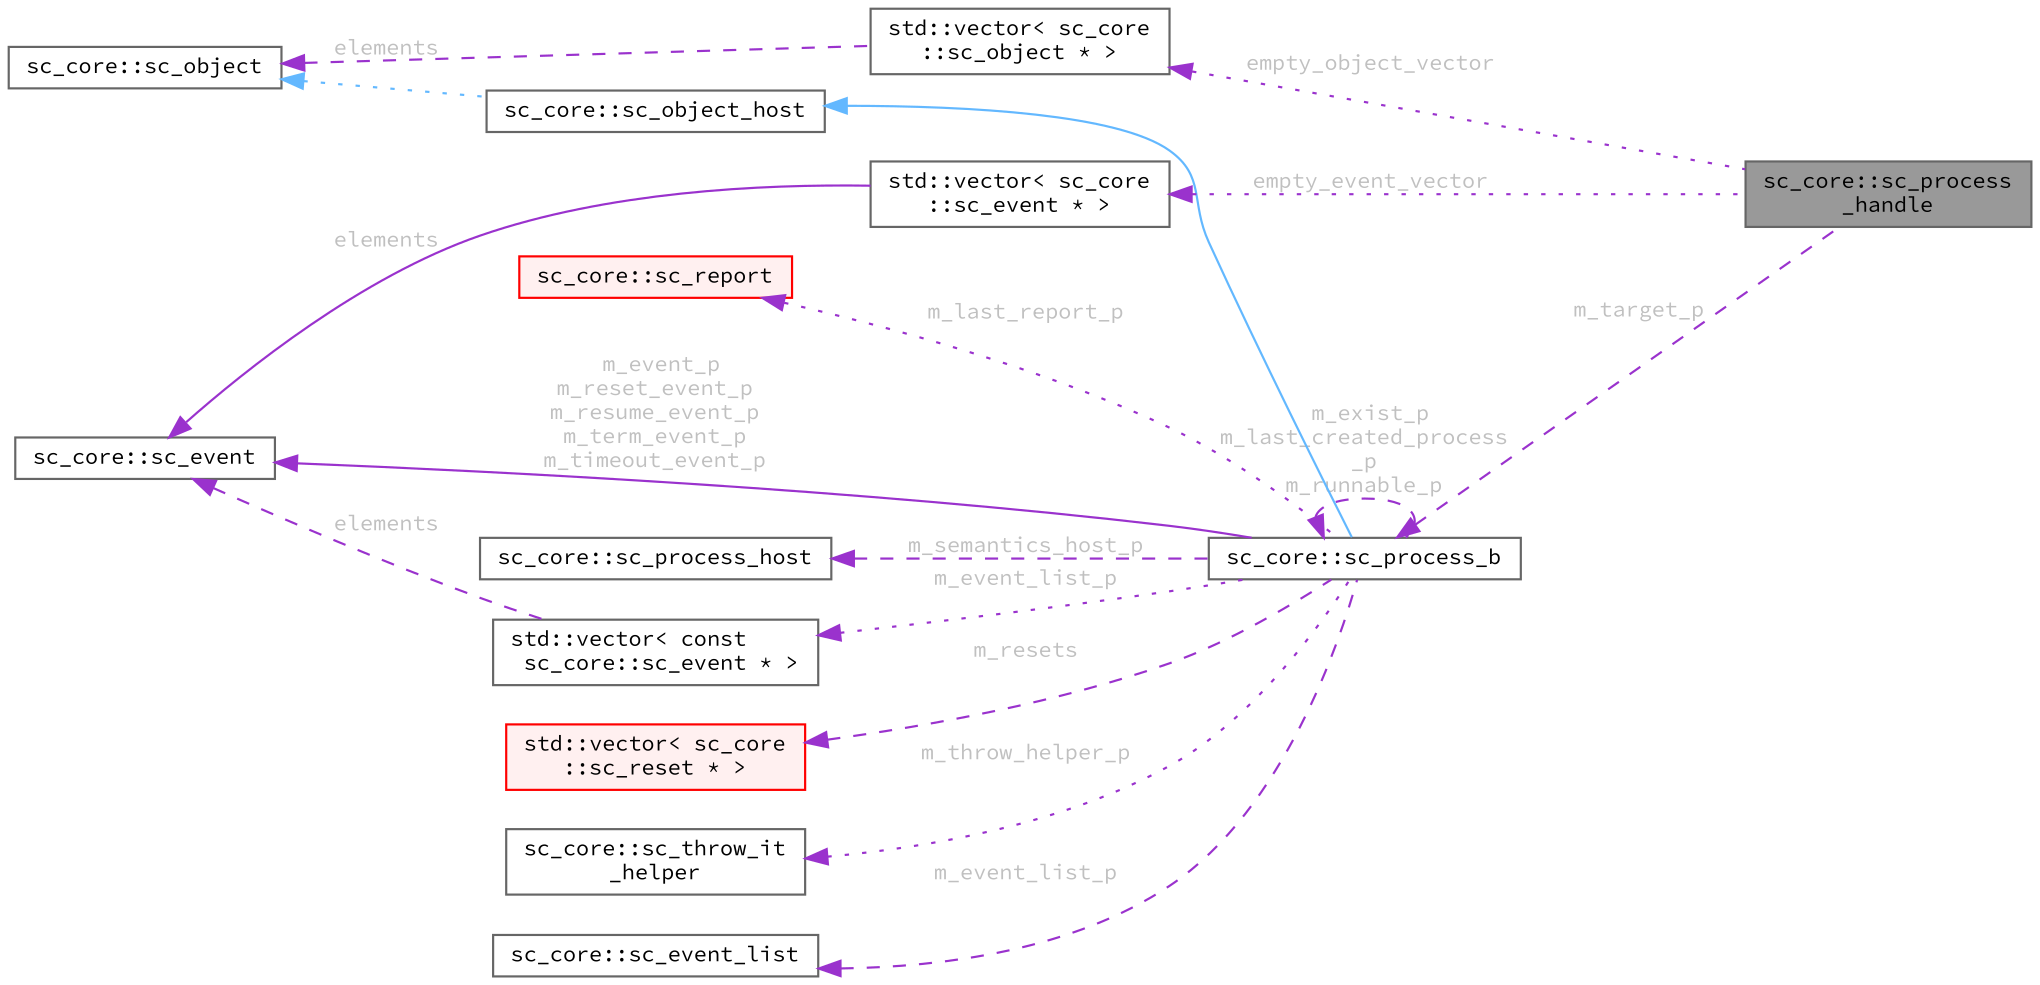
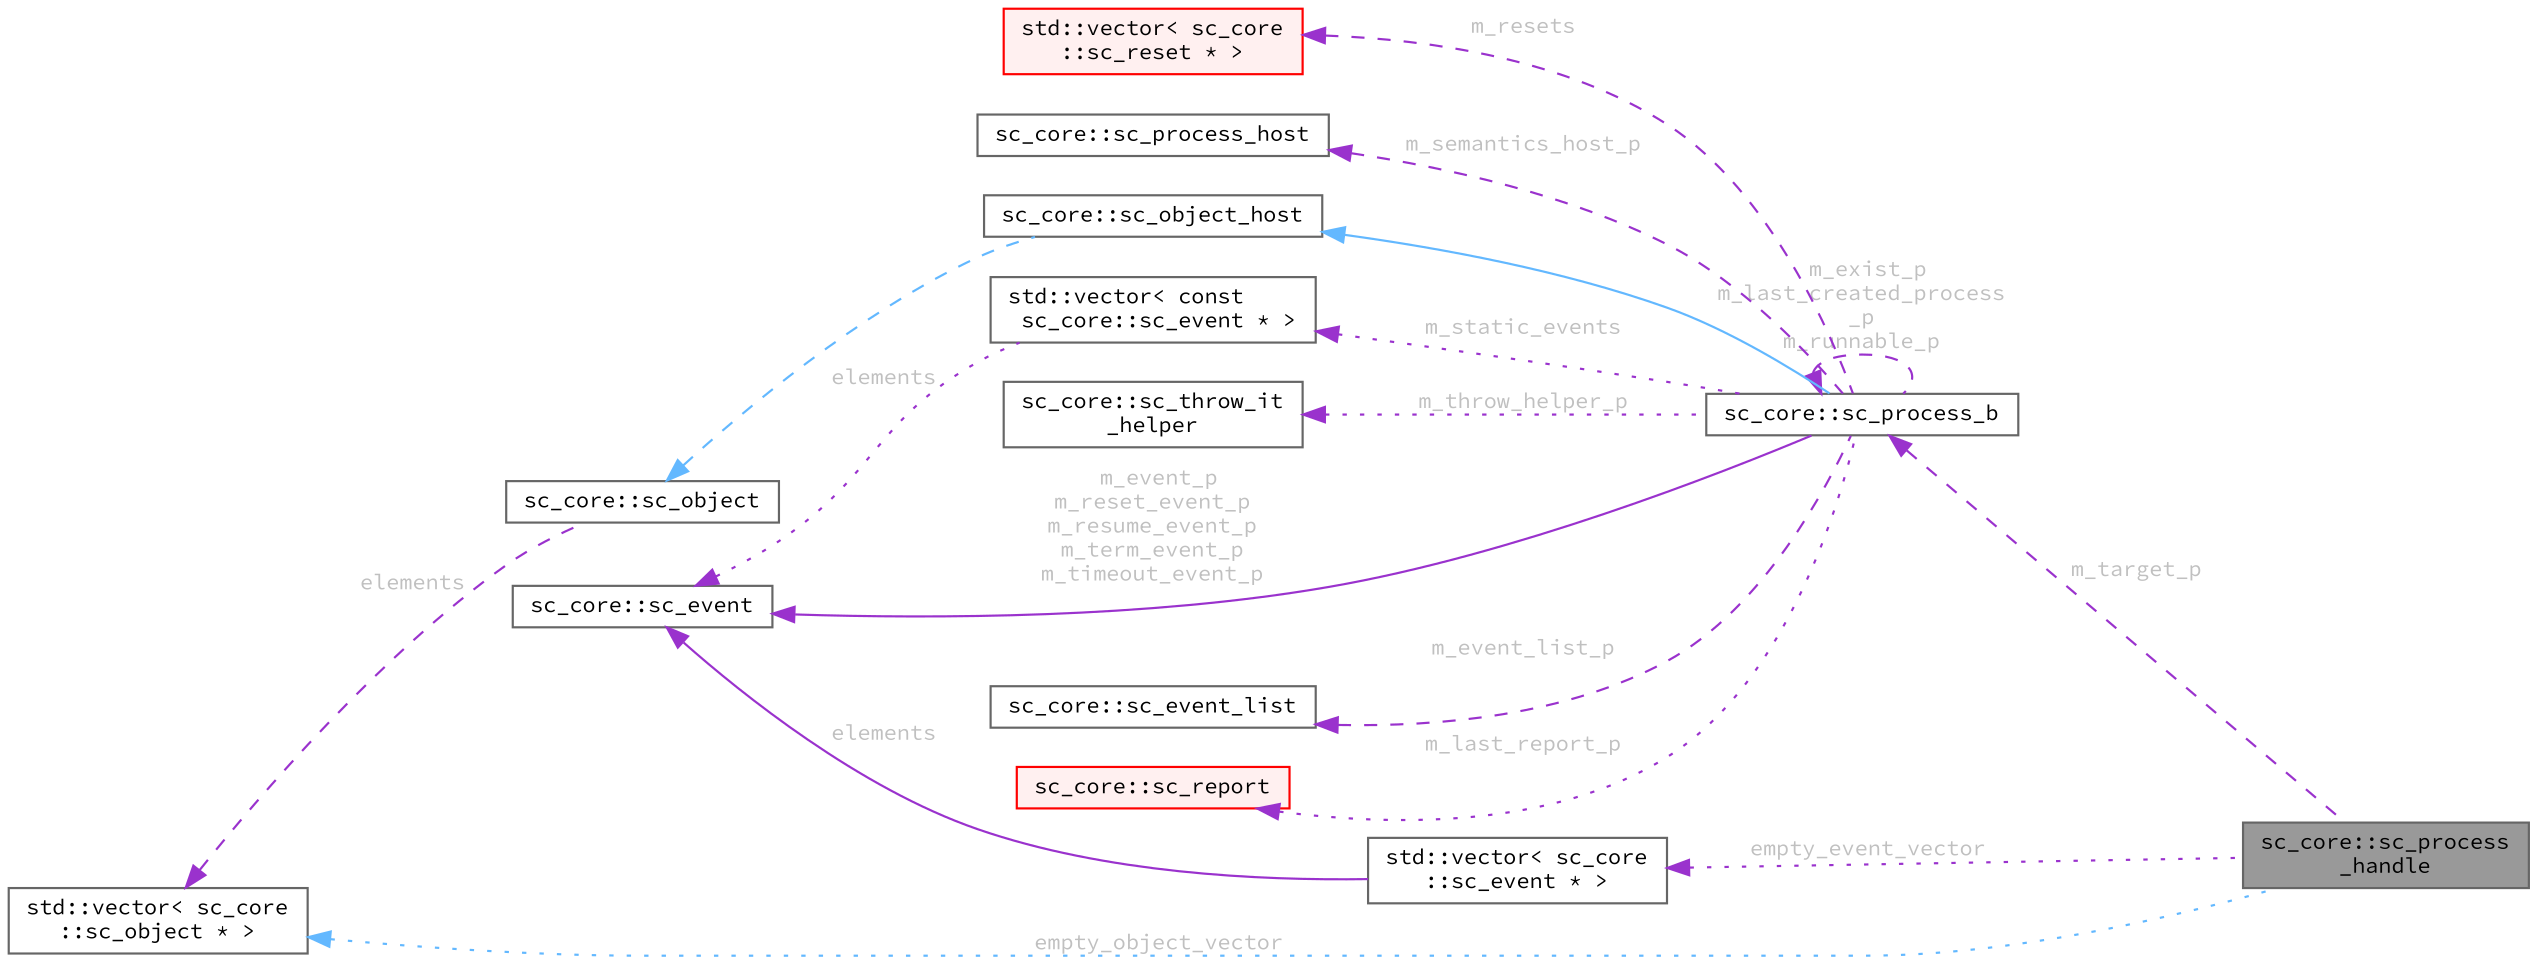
(587, 54) -> (375, 676)
(395, 89) -> (848, 333)
(1469, 120) -> (1307, 956)
(377, 558) -> (868, 459)
(1020, 579) -> (1518, 328)
